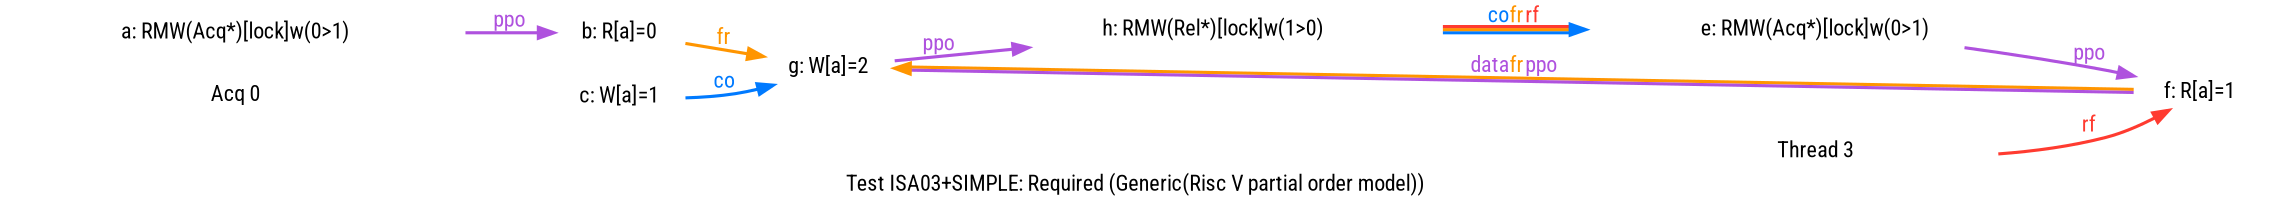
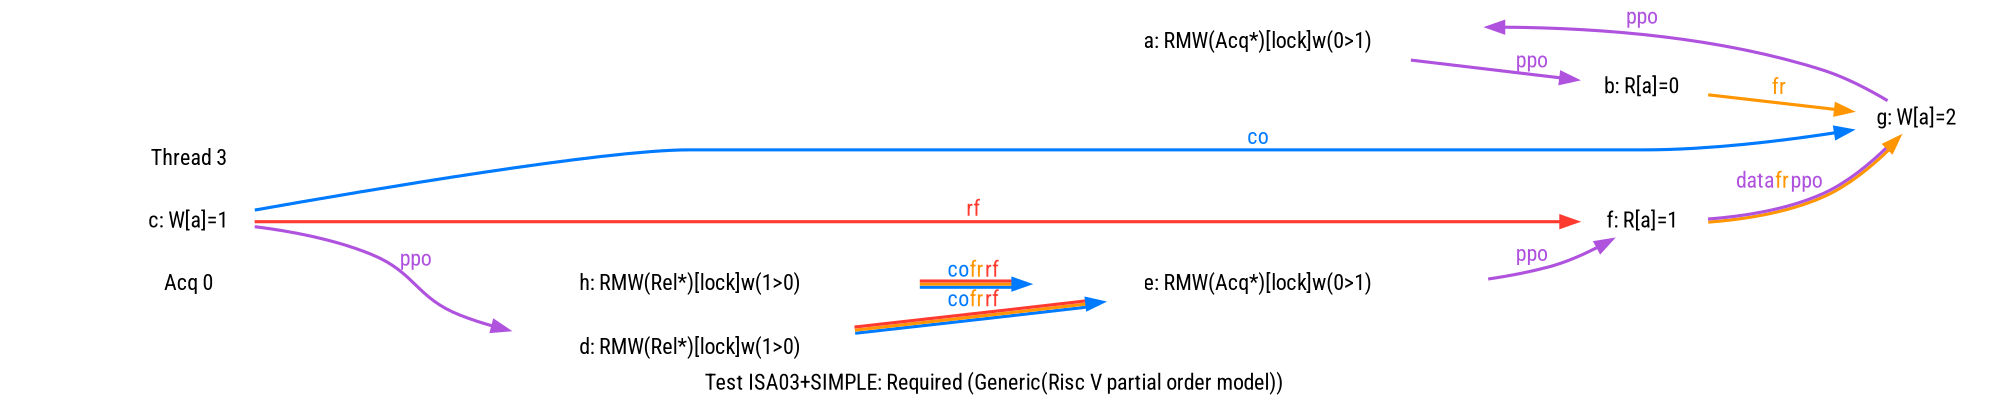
(954, 55) -> (1701, 42)
(2079, 144) -> (907, 222)
none -> (690, 348)
